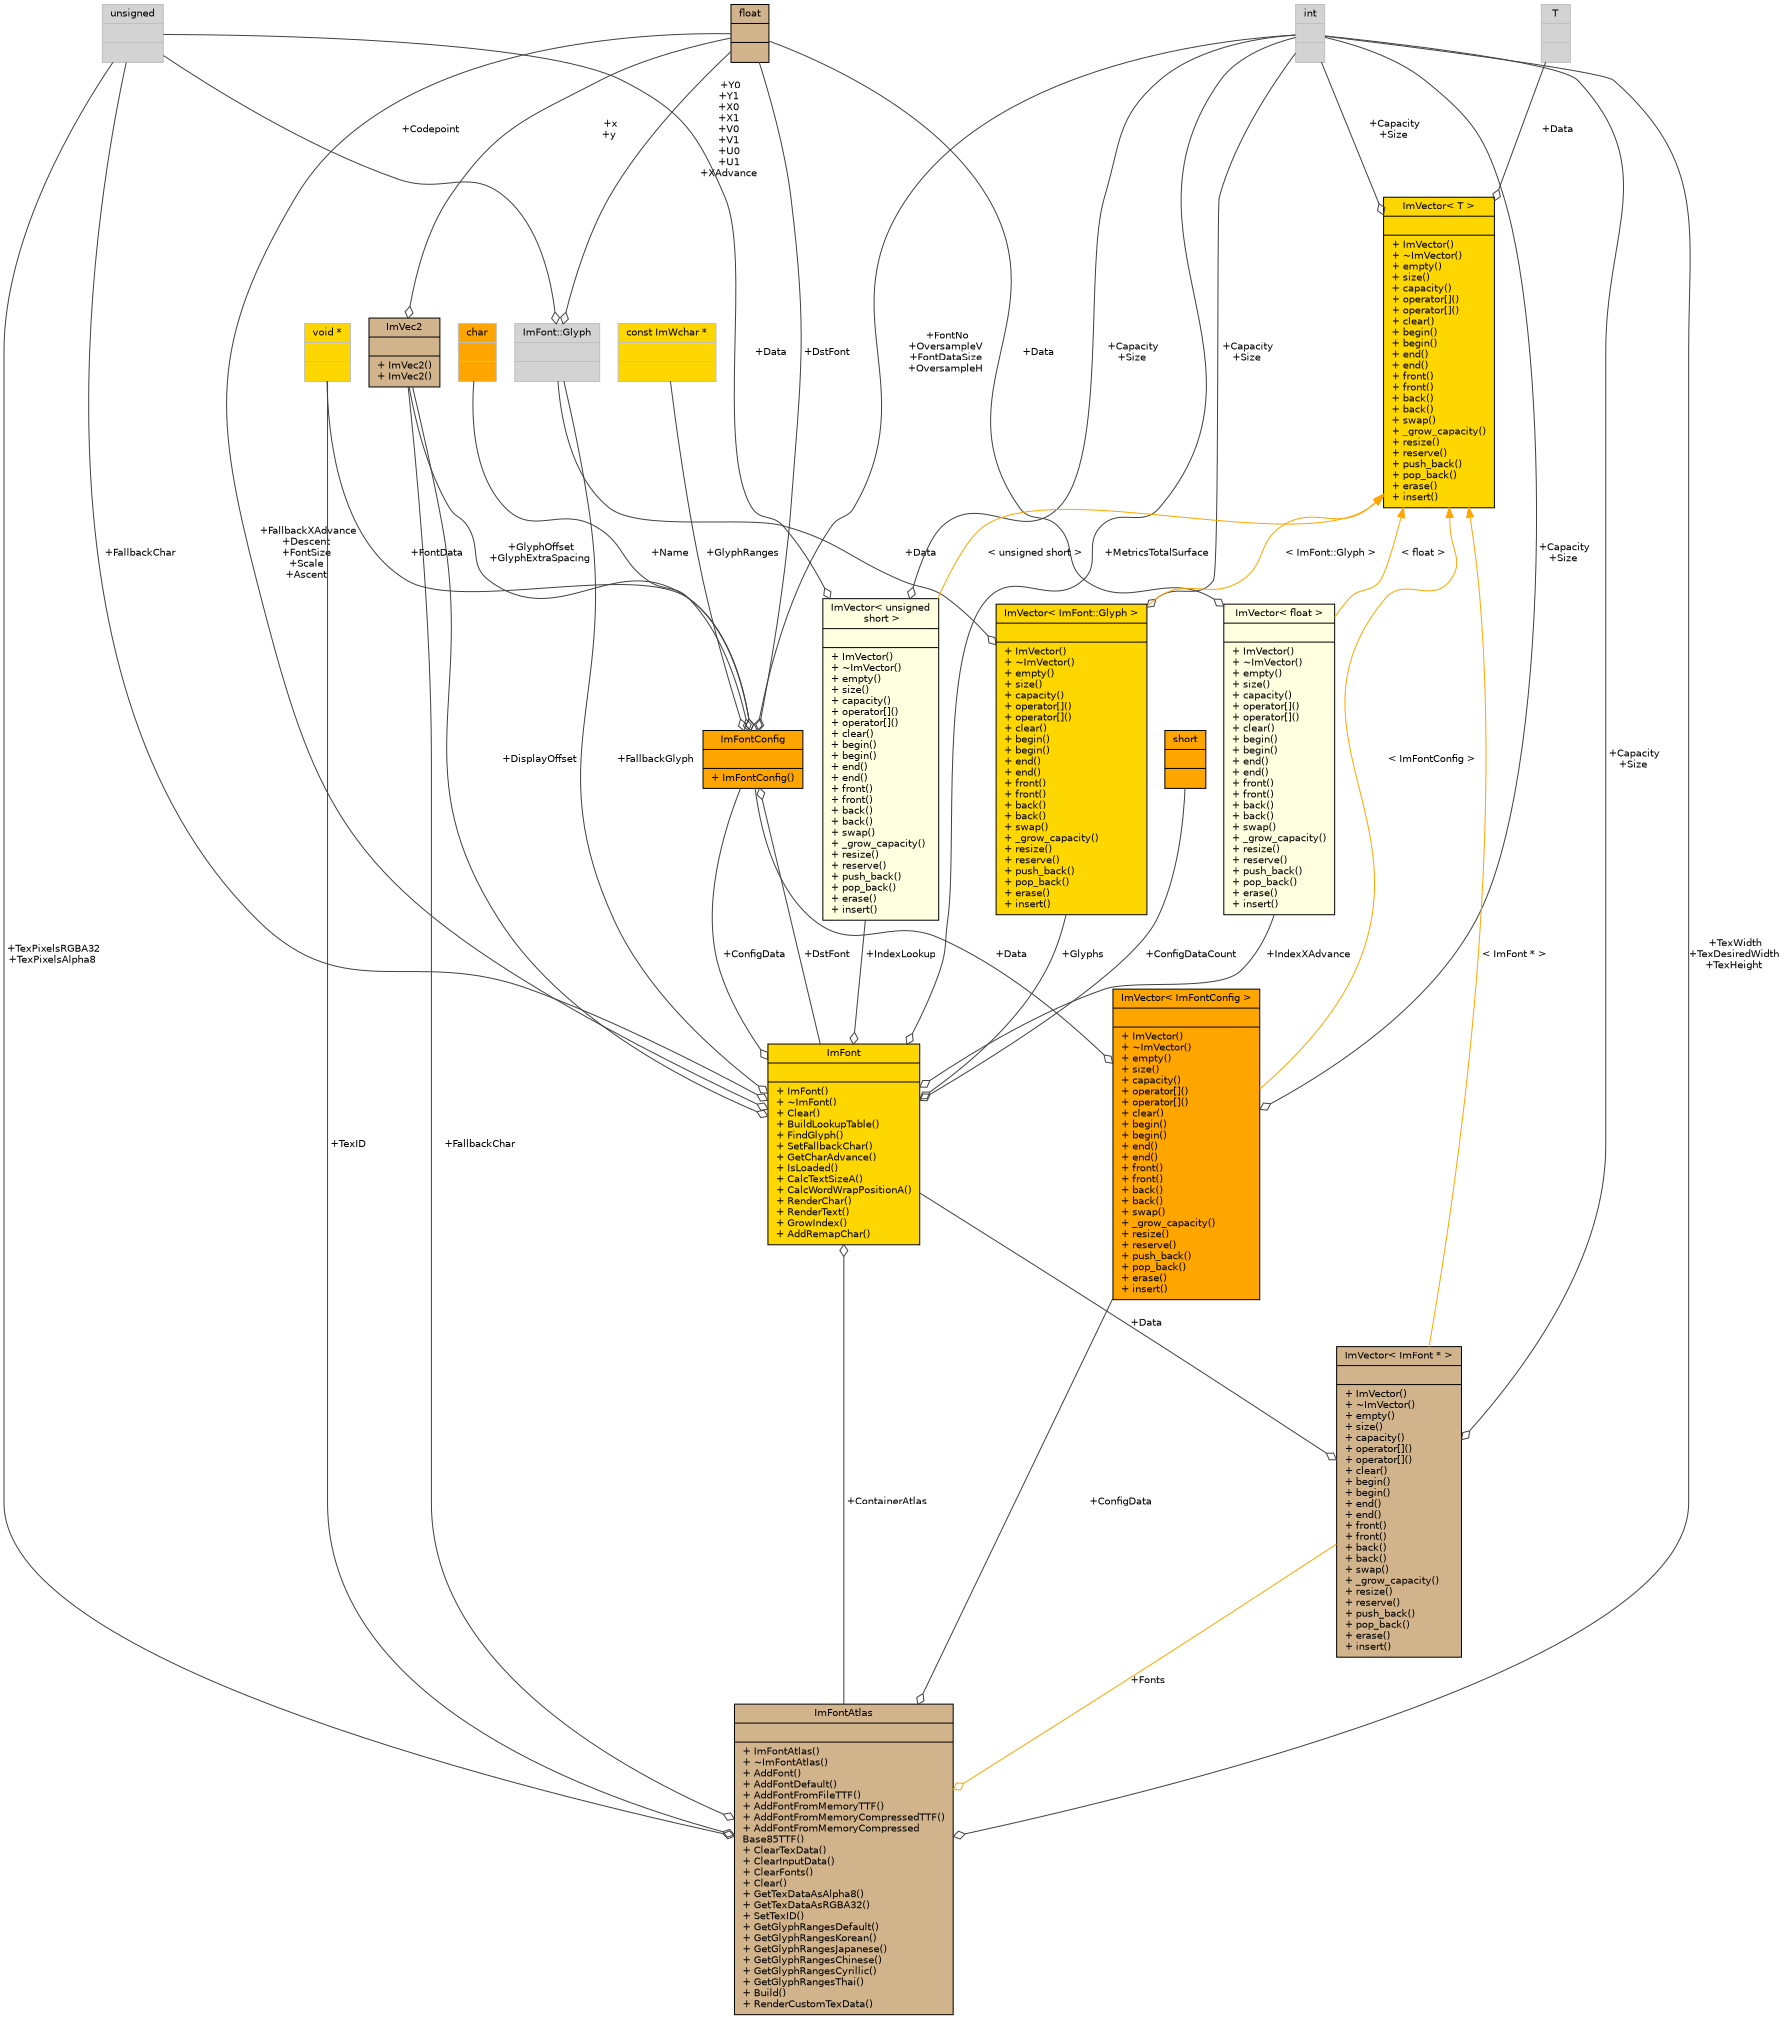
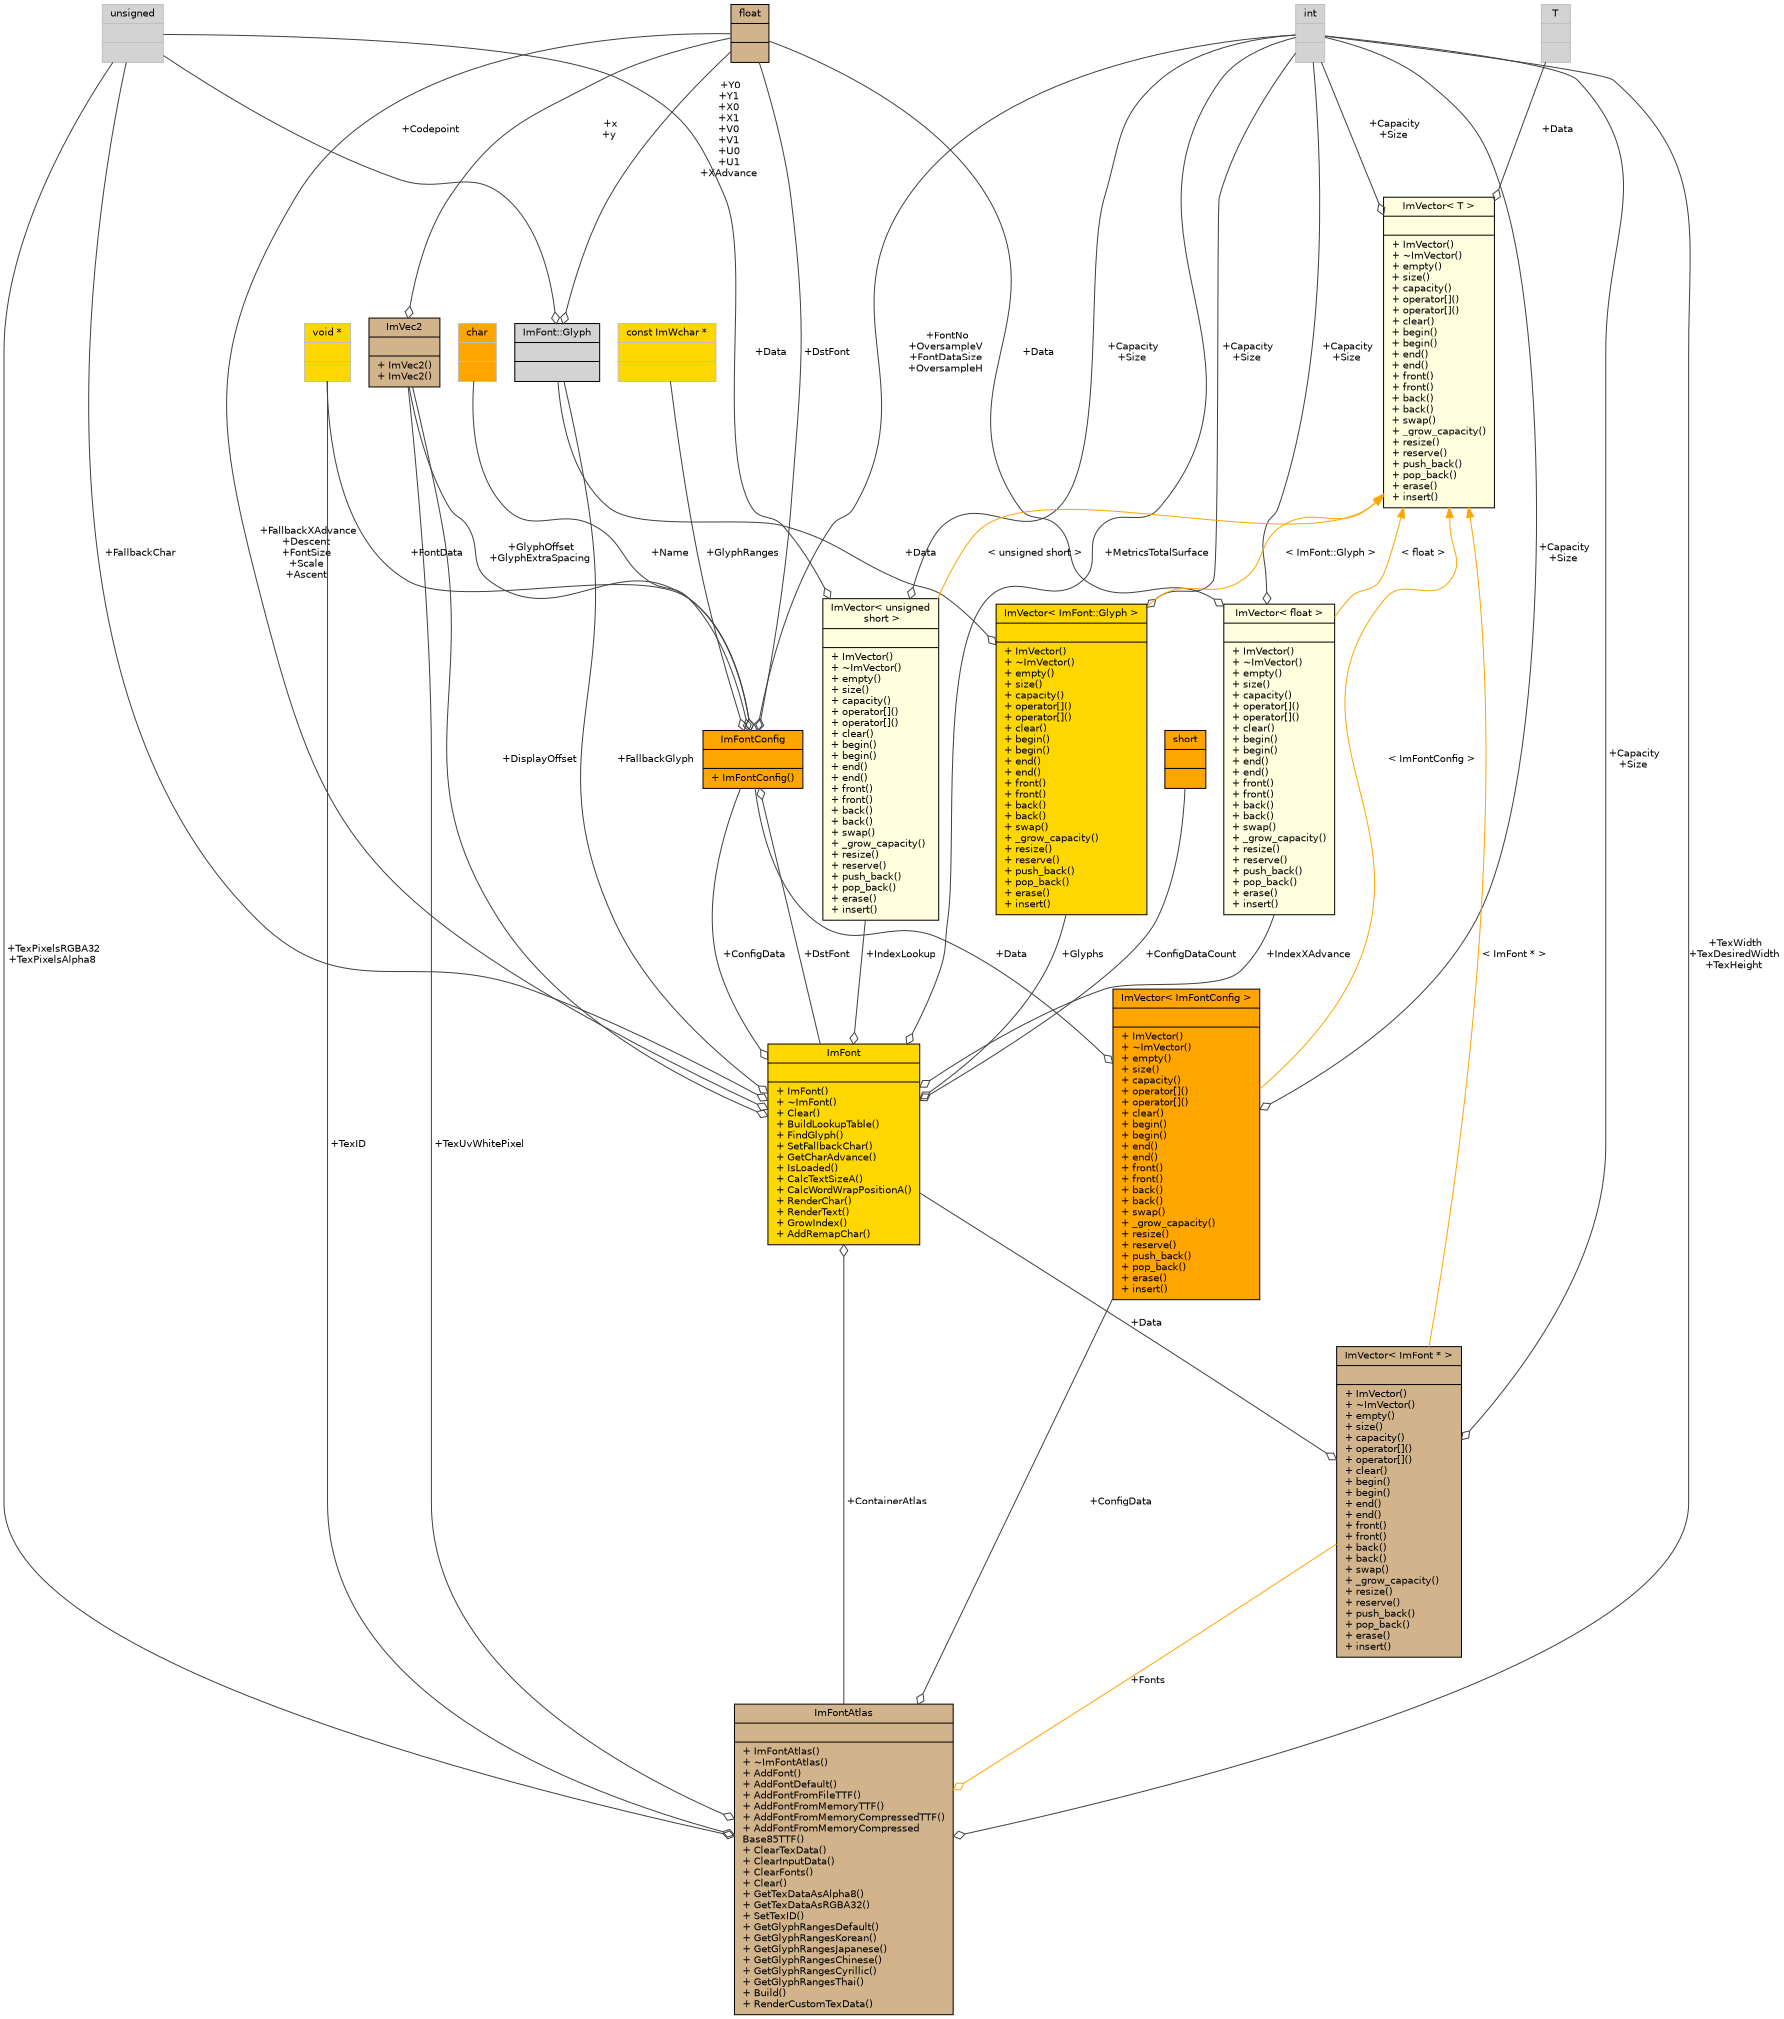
none -> (1313, 331)
(557, 353) -> (557, 353)
(1439, 353) -> (1439, 353)
(478, 1144) -> (478, 1144)
